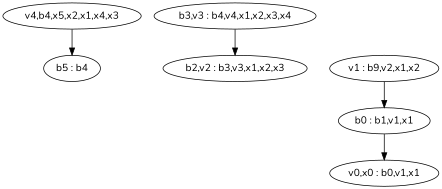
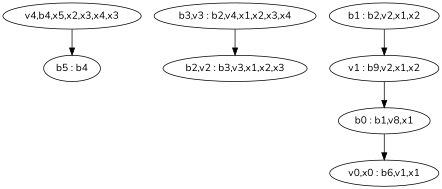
(72, 16) -> (72, 16)
(235, 16) -> (235, 16)
none -> (384, 16)
(384, 121) -> (384, 121)
(384, 173) -> (384, 173)
